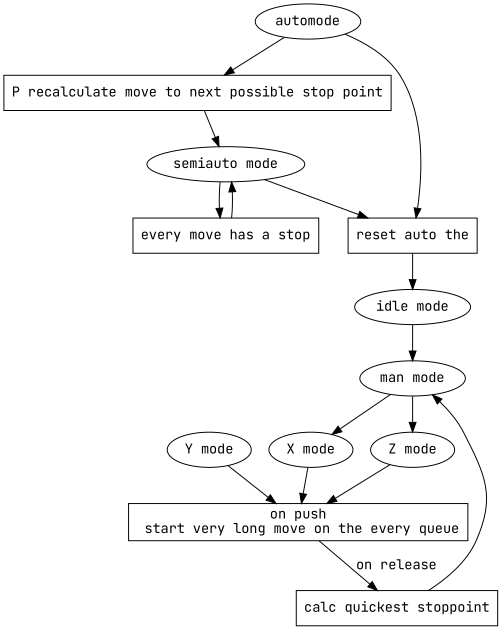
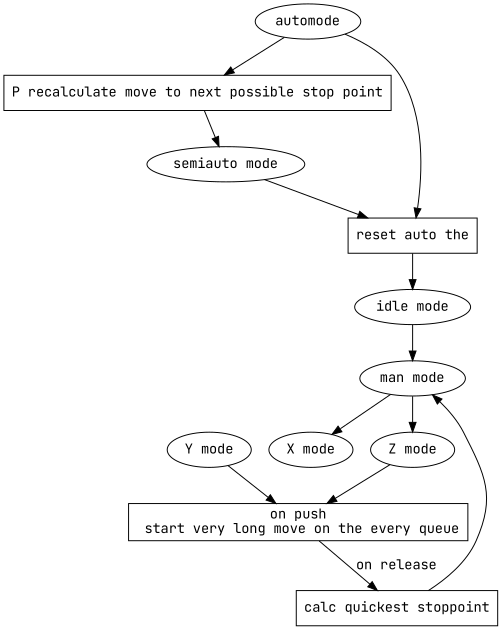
(226, 236) -> none
(306, 480) -> none
